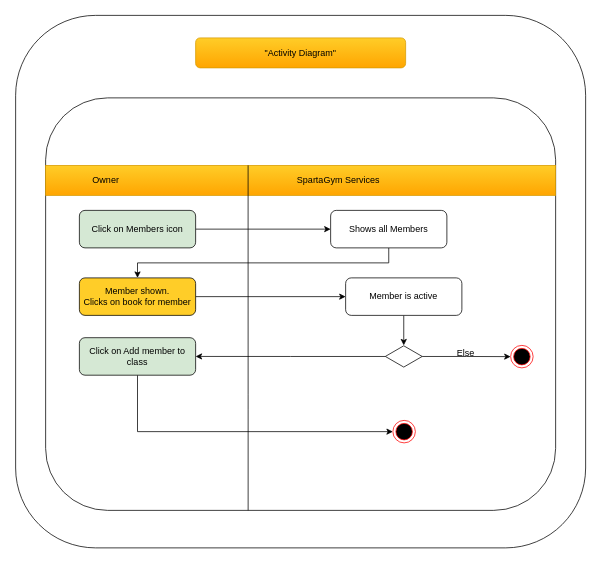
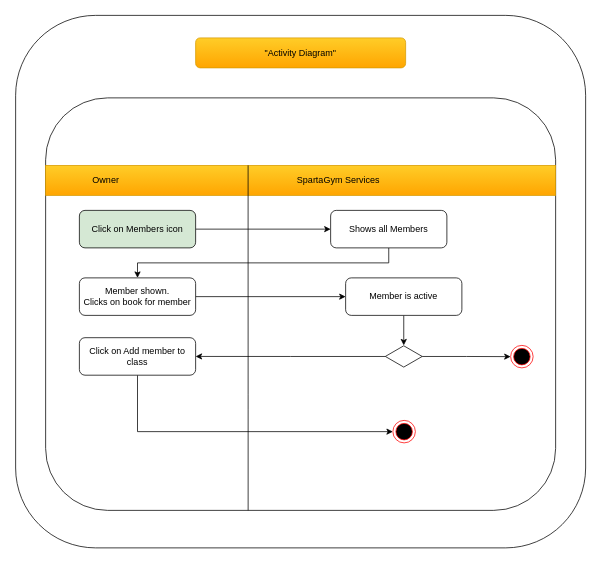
(137, 297) -> (137, 297)
(465, 353) -> none
(137, 356) -> (137, 356)
